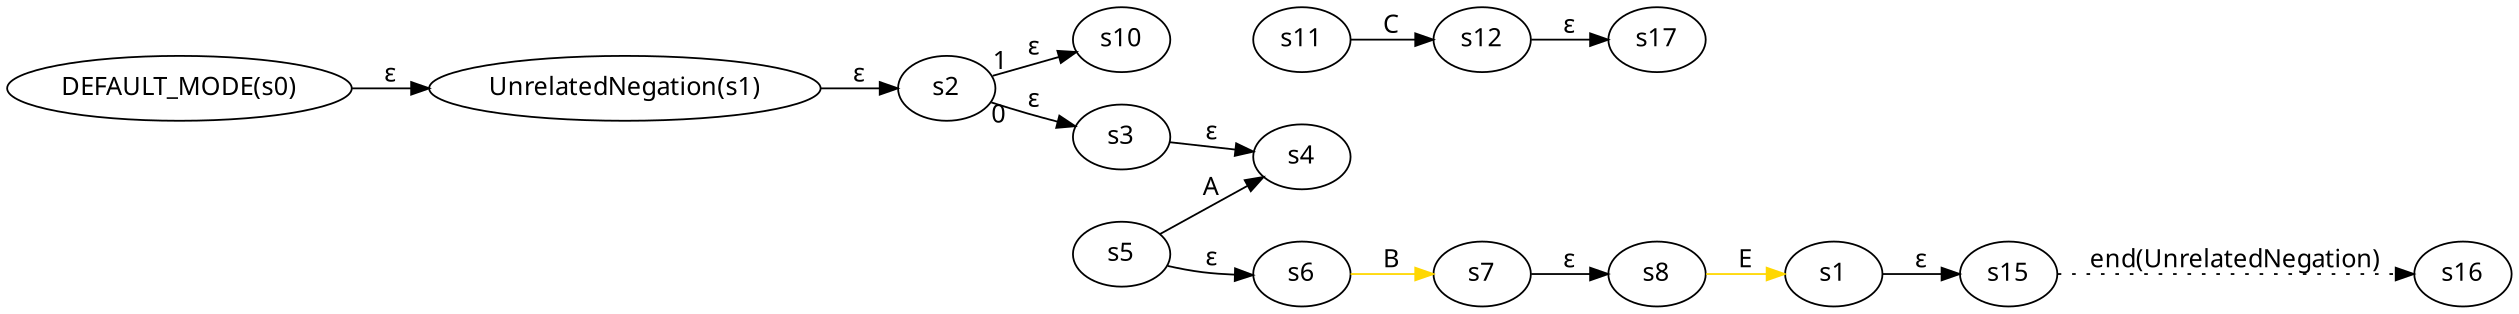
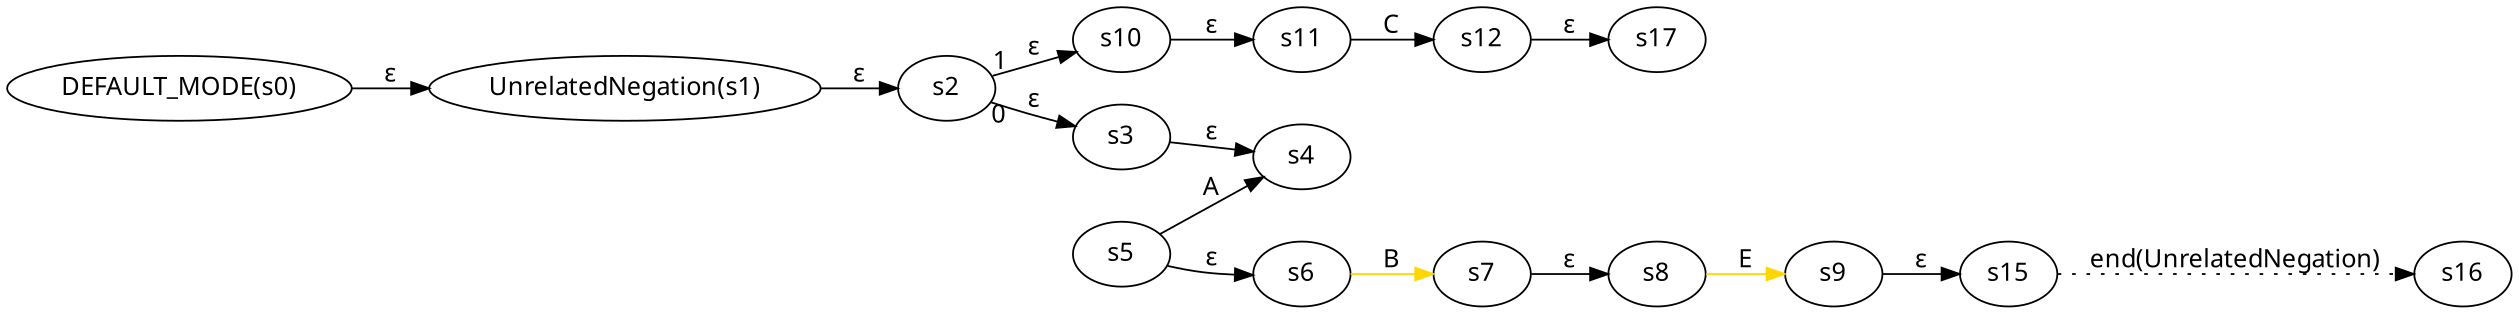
none -> (1203, 40)
(1834, 274) -> (1834, 274)
